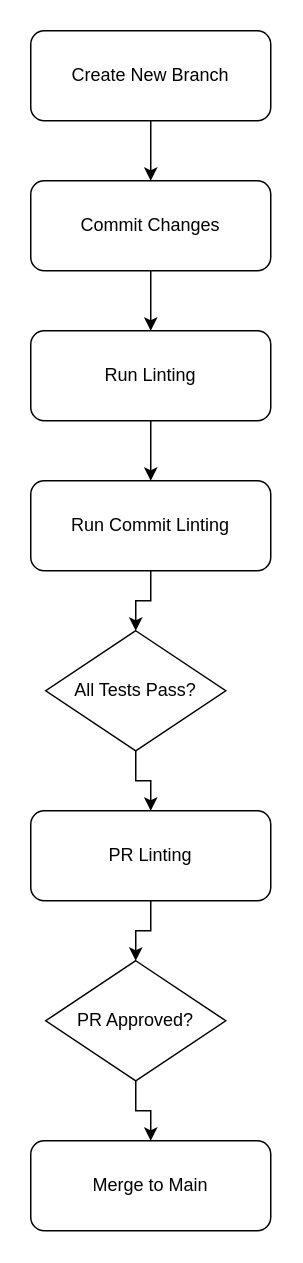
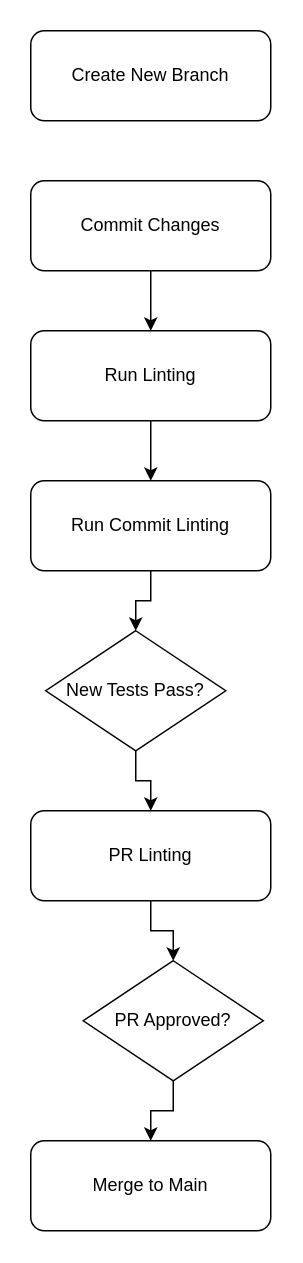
(151, 146) -> none
(136, 691) -> (136, 691)
(136, 1021) -> (173, 1021)
